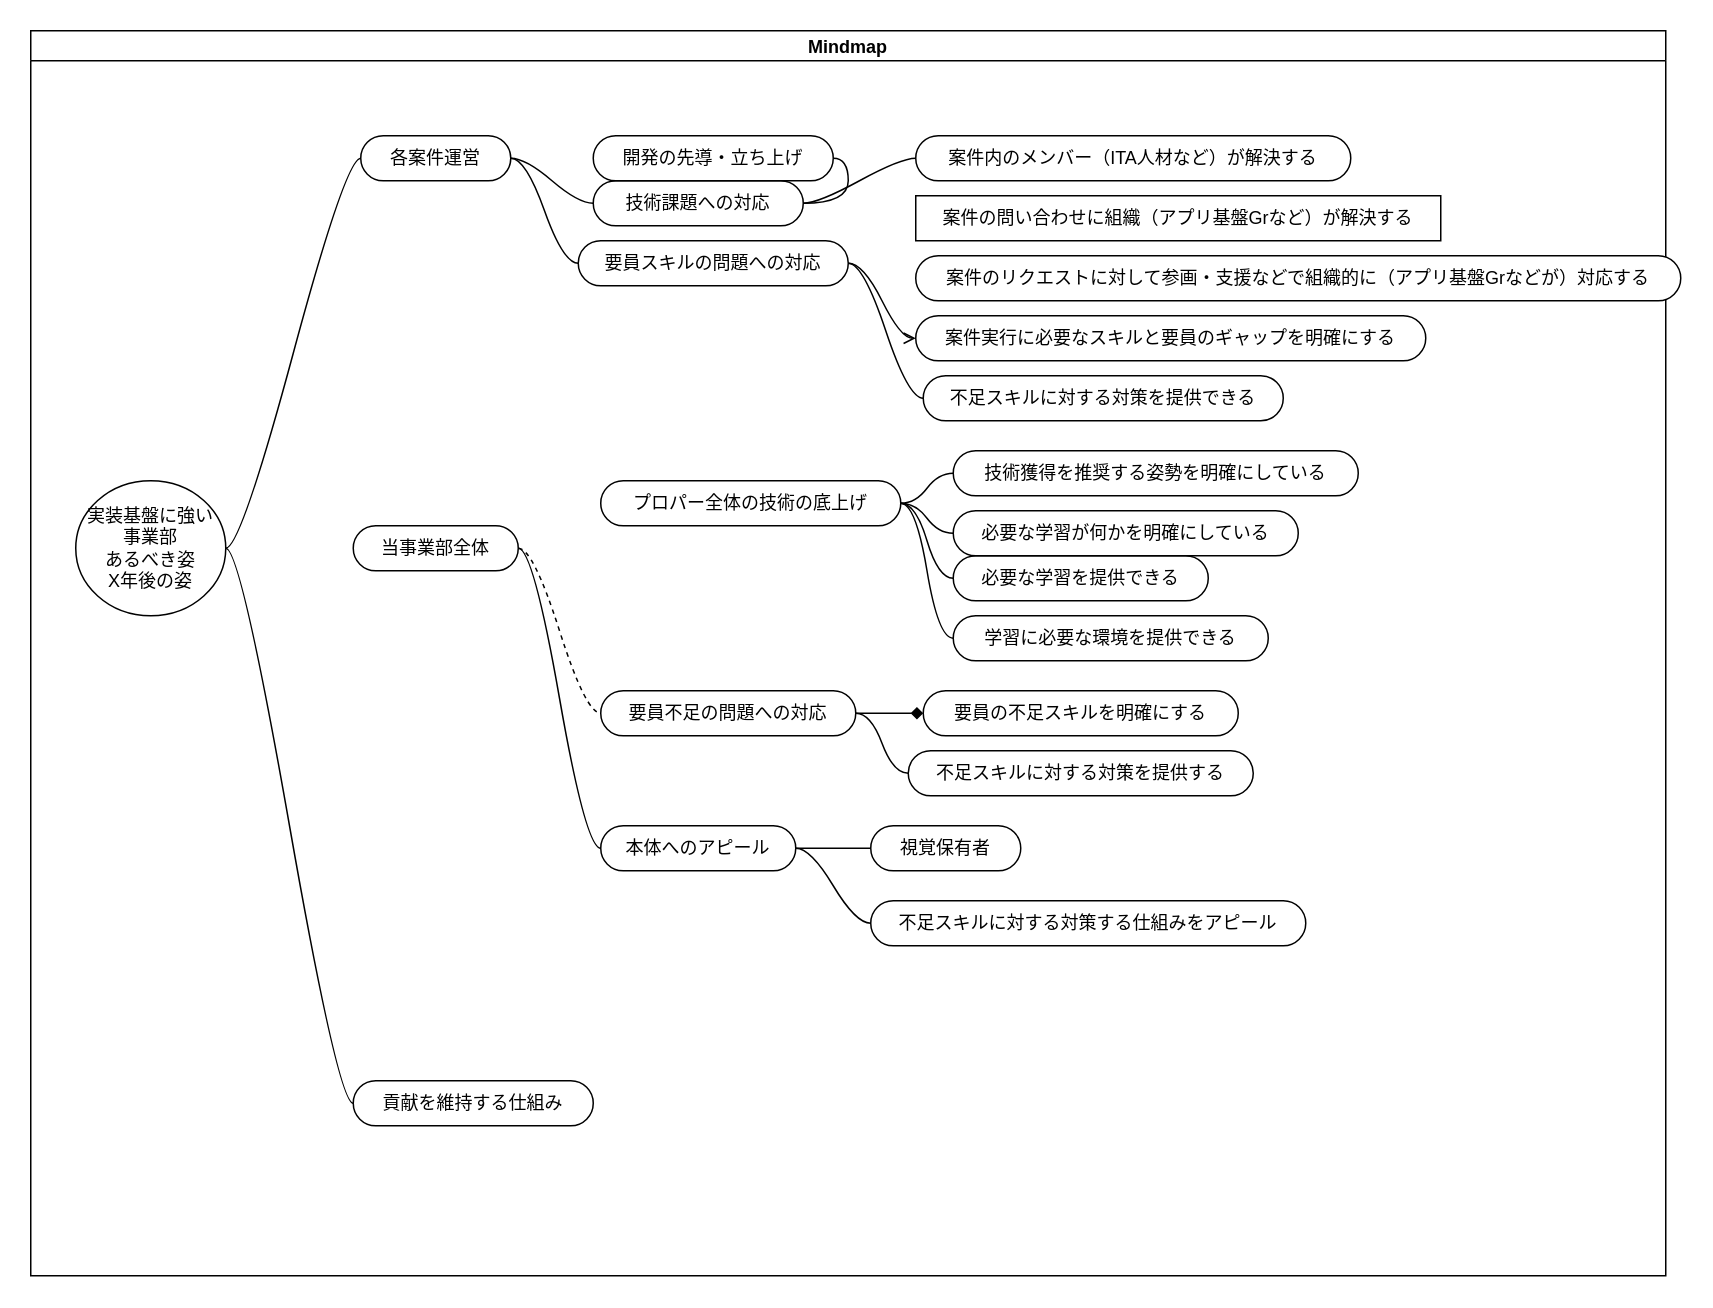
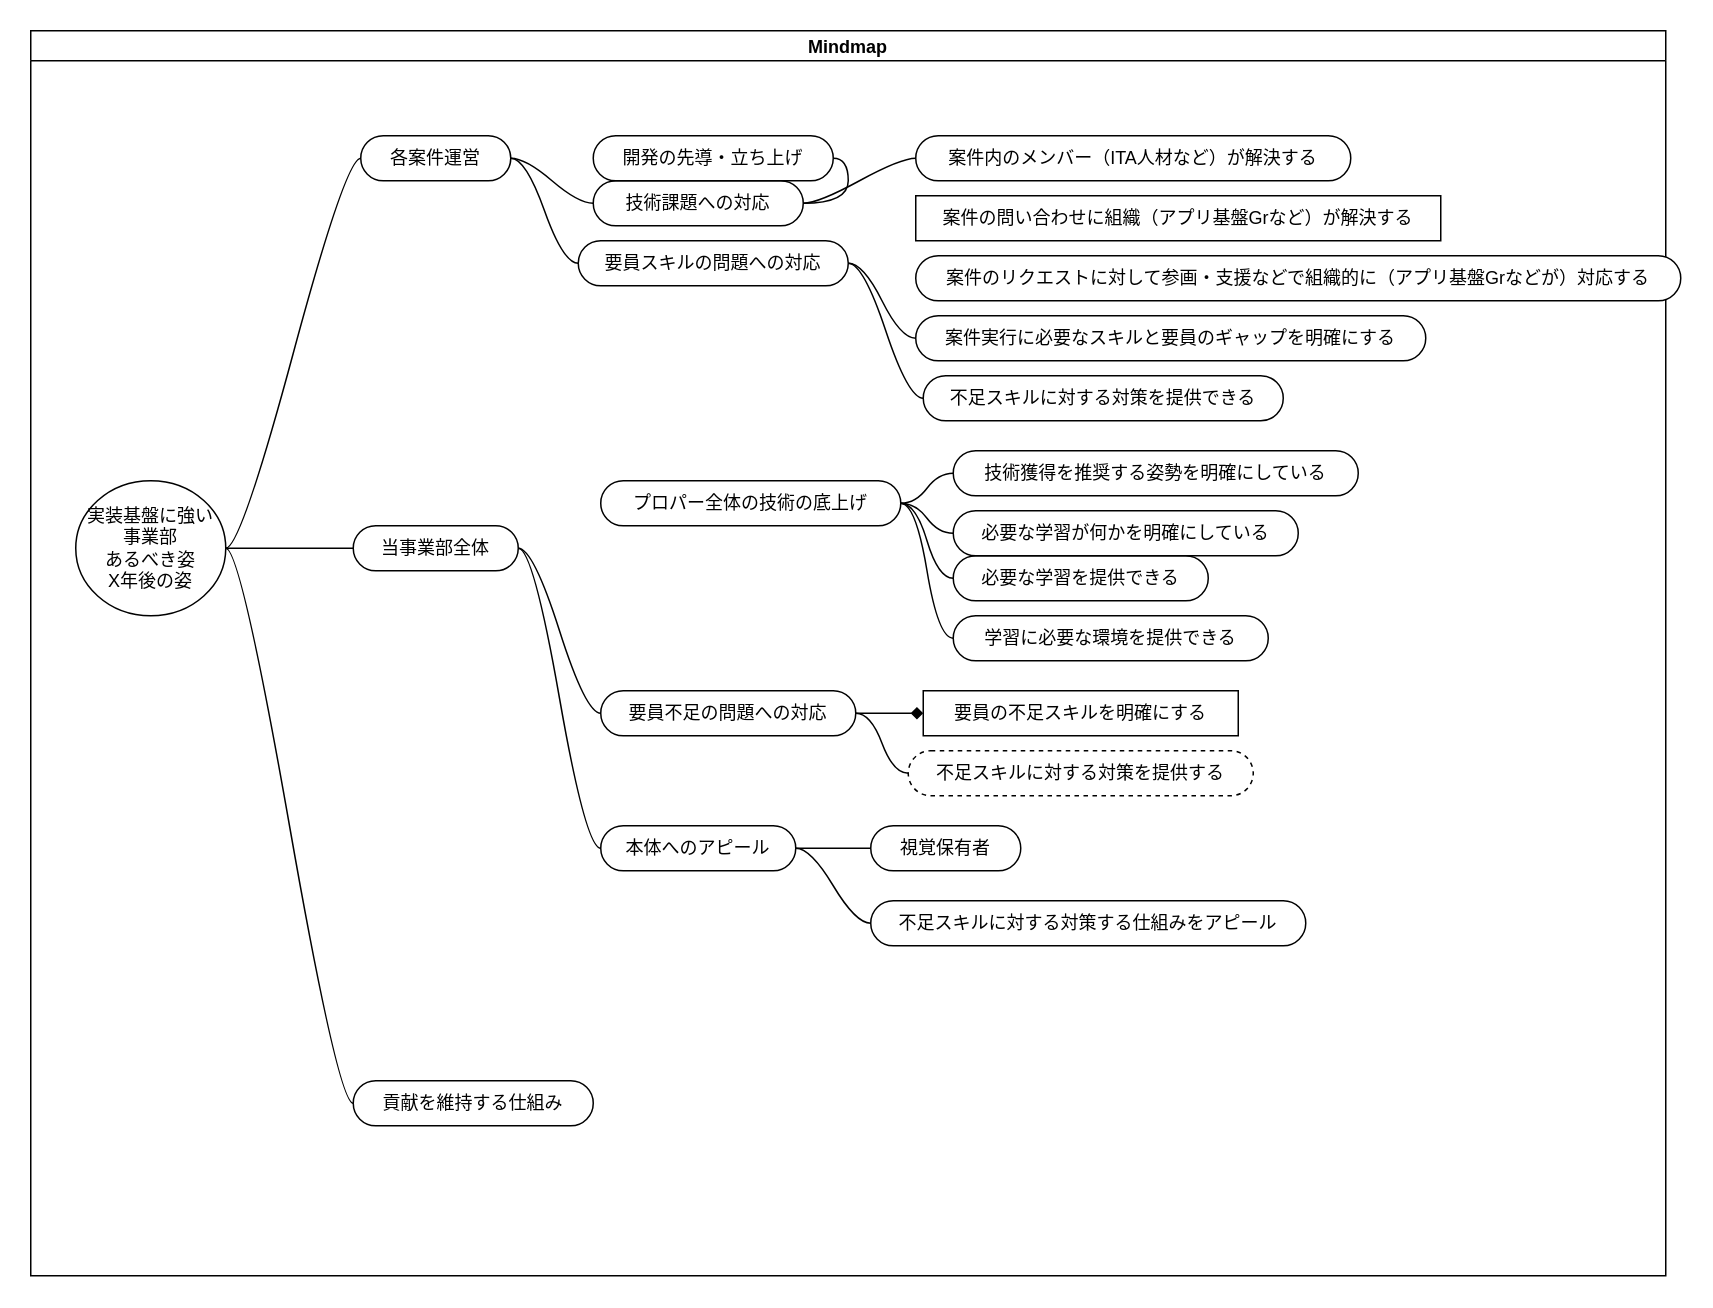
(901, 331) -> (903, 332)
none -> (292, 548)
(561, 636) -> (561, 636)
(1081, 713) -> (1081, 713)
(1081, 773) -> (1081, 773)
